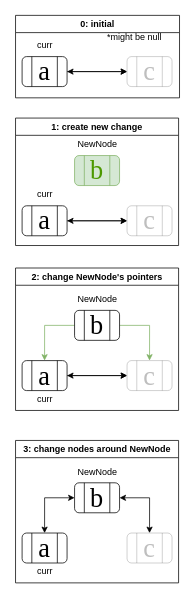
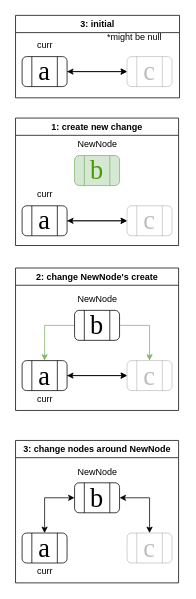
(98, 24) -> (98, 24)
(97, 277) -> (97, 277)
